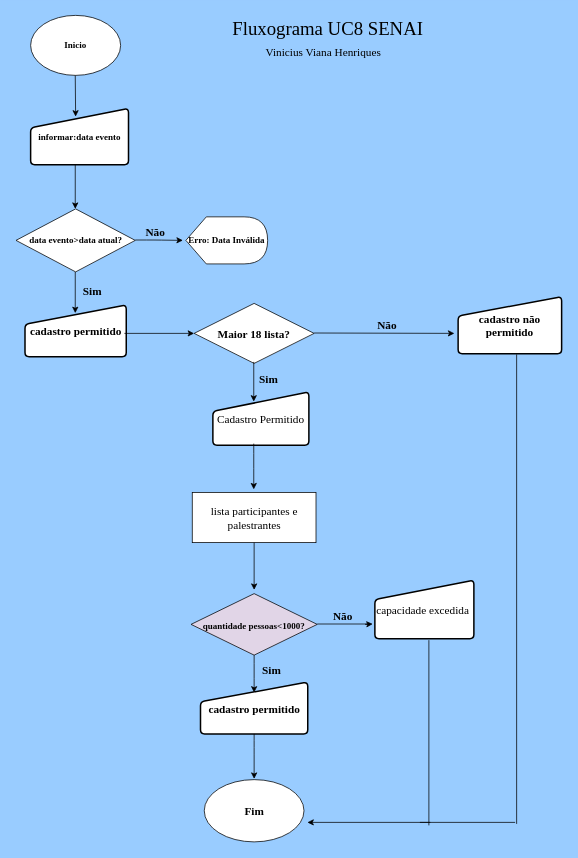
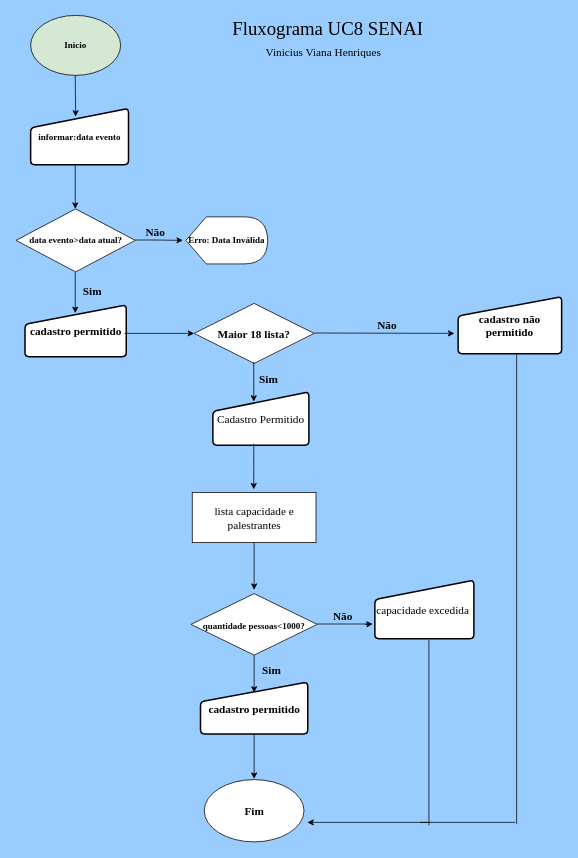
(75, 45) -> (75, 45)
(254, 518) -> (254, 518)
(254, 624) -> (254, 624)
